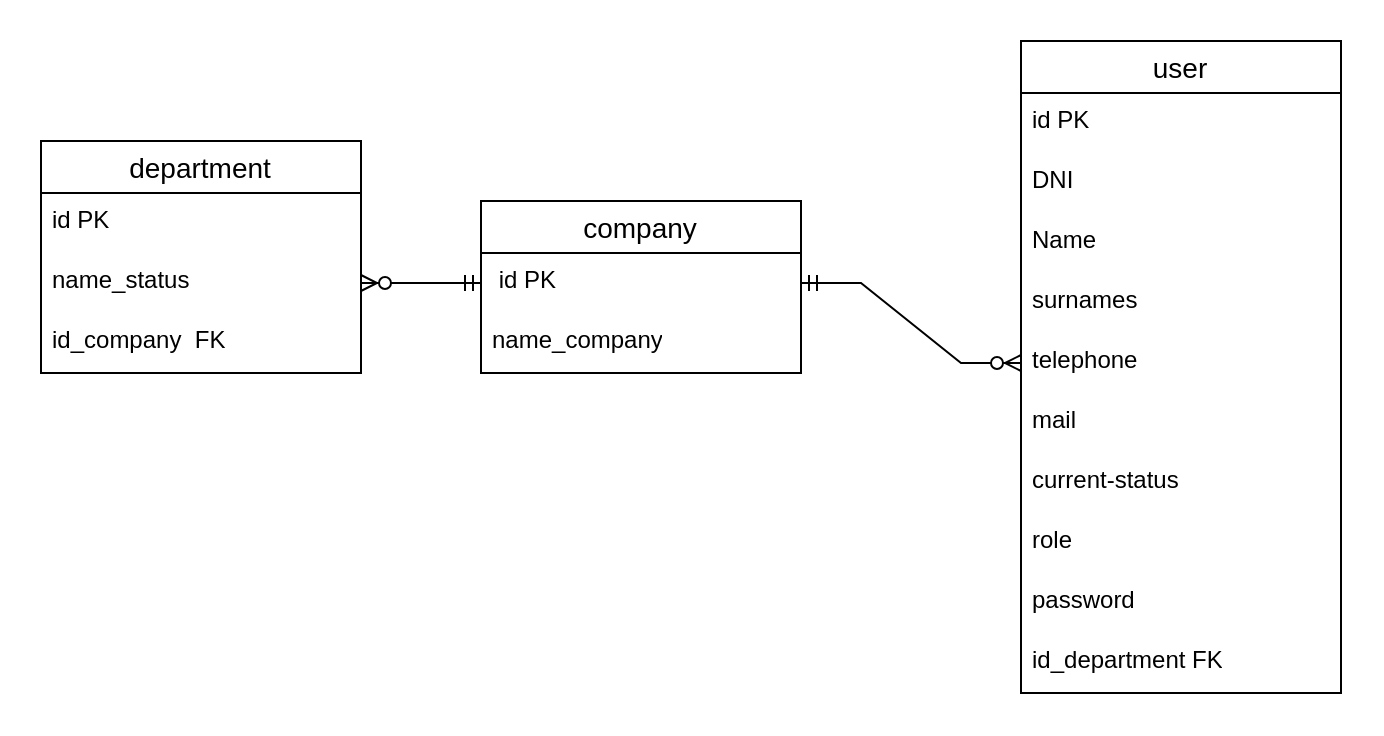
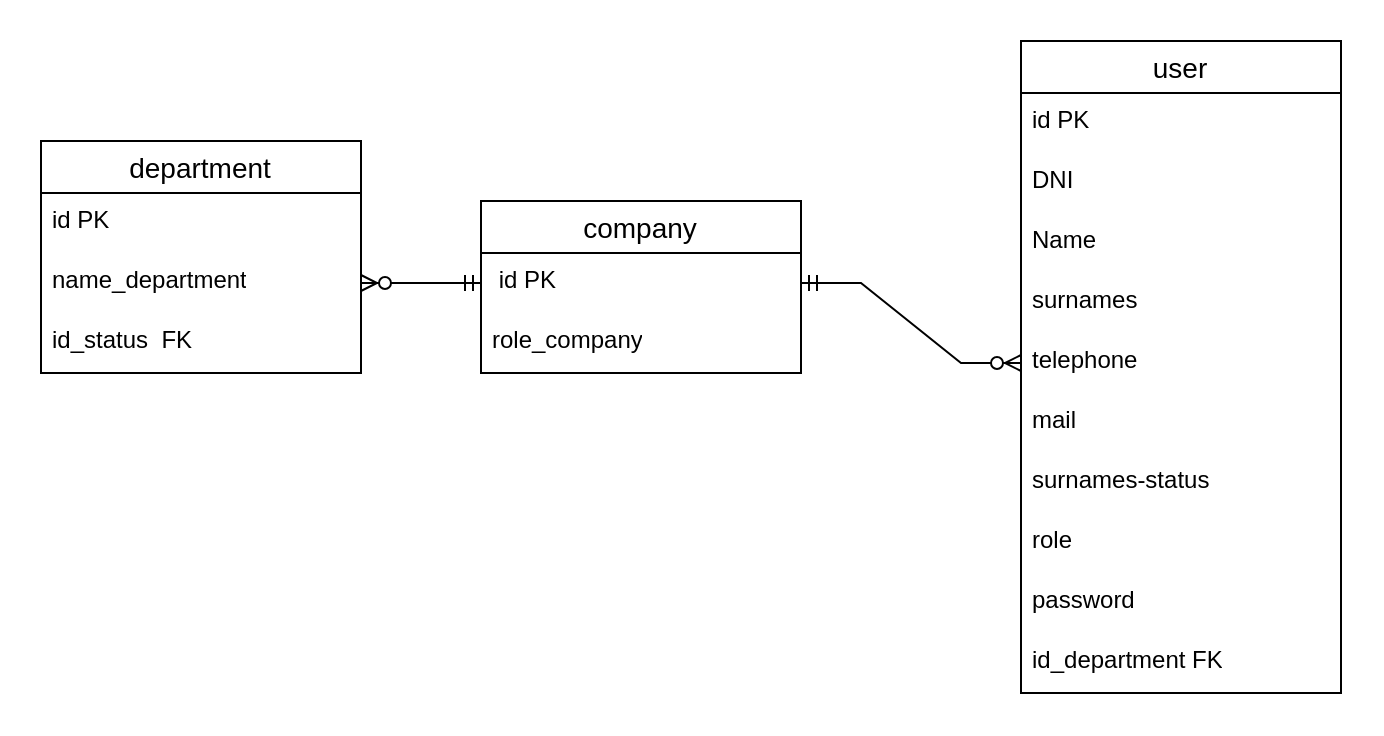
(127, 281) -> (154, 281)
(141, 341) -> (134, 341)
(574, 341) -> (571, 341)
(1127, 481) -> (1134, 481)
